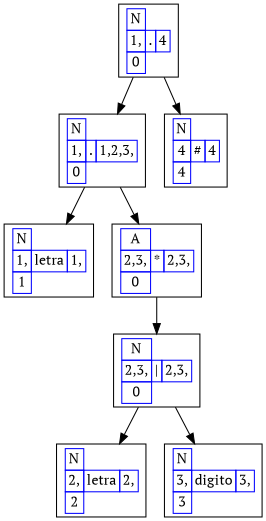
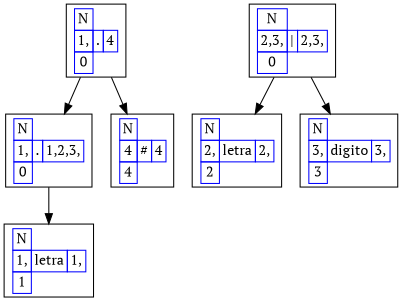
(157, 261) -> none
